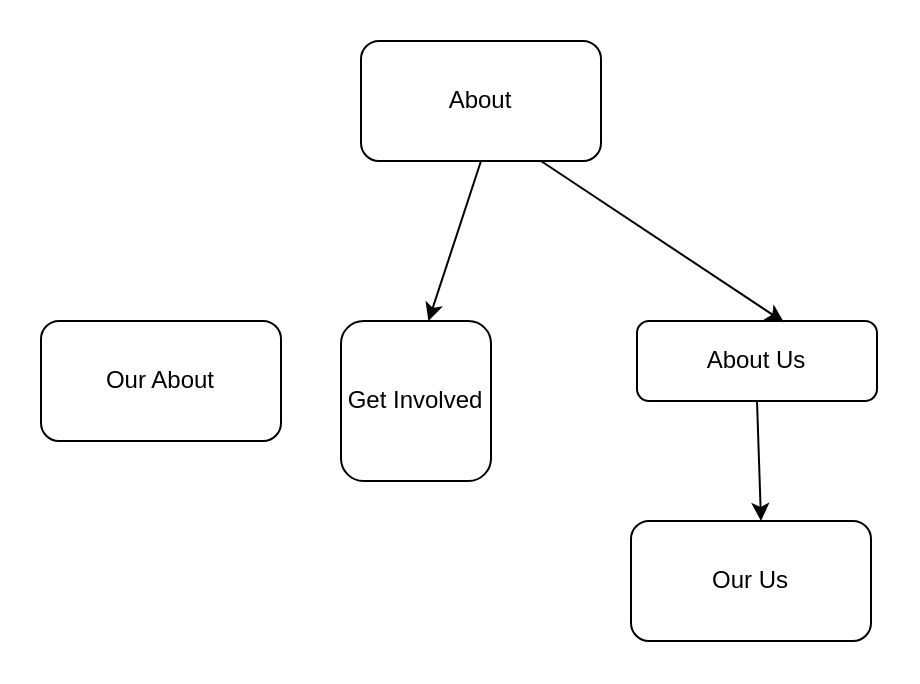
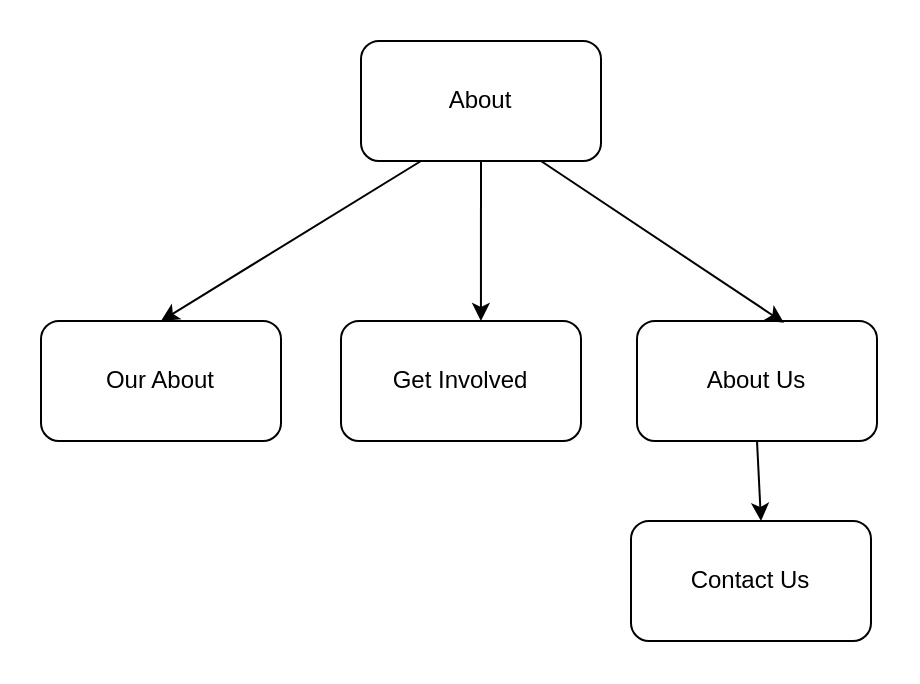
none -> (296, 238)
(757, 361) -> (757, 381)
(416, 401) -> (461, 381)
(751, 581) -> (751, 581)
